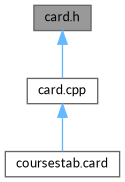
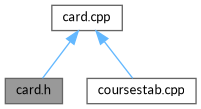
(62, 61) -> (56, 60)
(62, 164) -> (142, 91)
